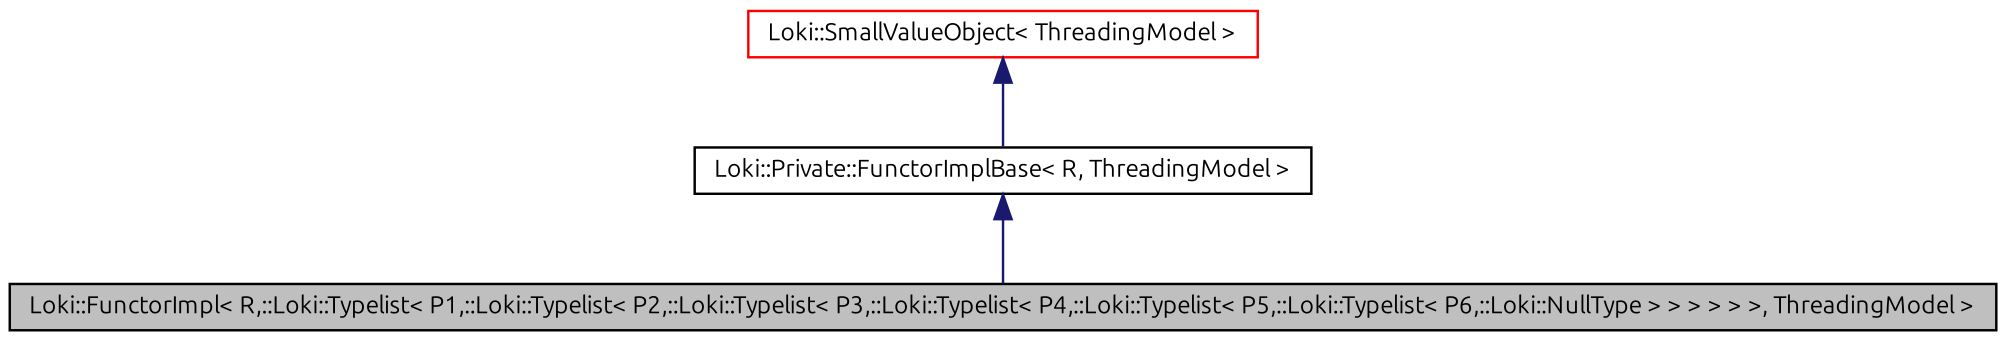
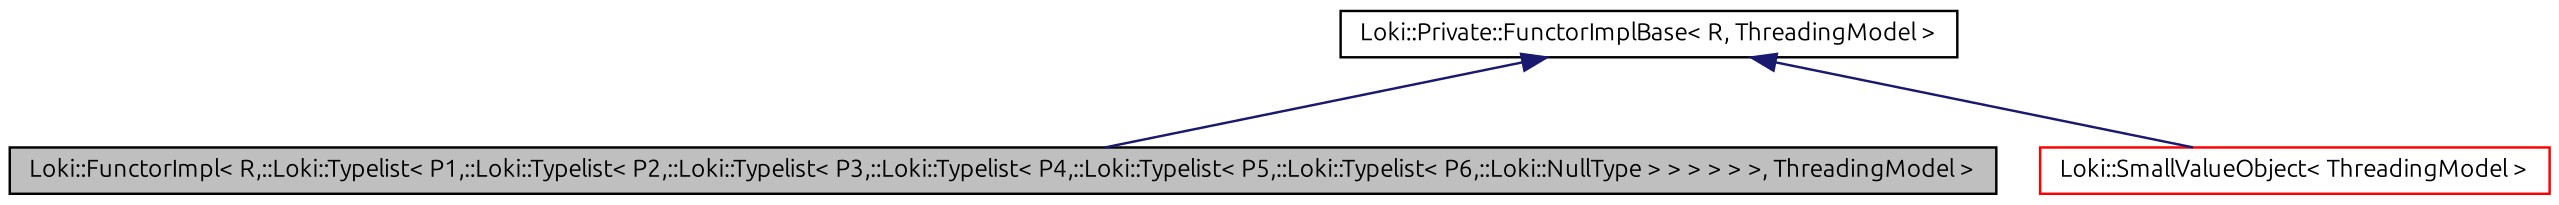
(1003, 115) -> (1984, 105)
